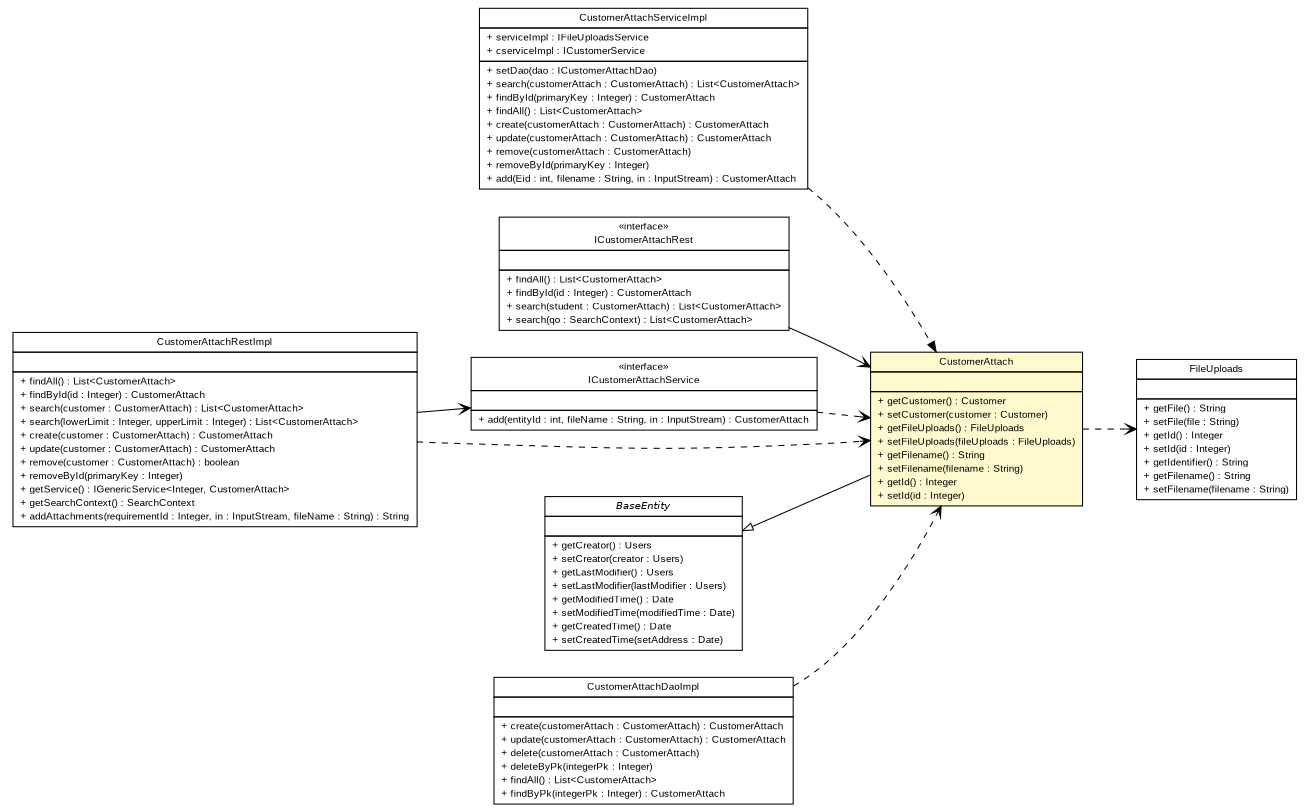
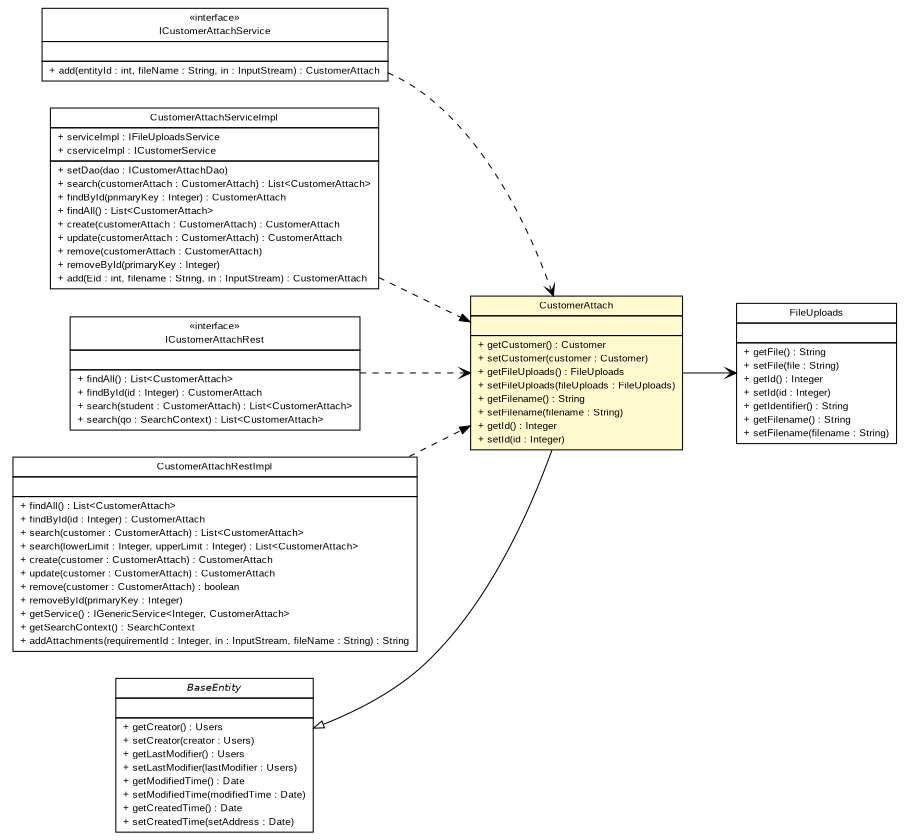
(825, 344) -> (410, 373)
(439, 411) -> none
(1104, 429) -> (704, 373)
(638, 448) -> (435, 444)
(644, 741) -> none
